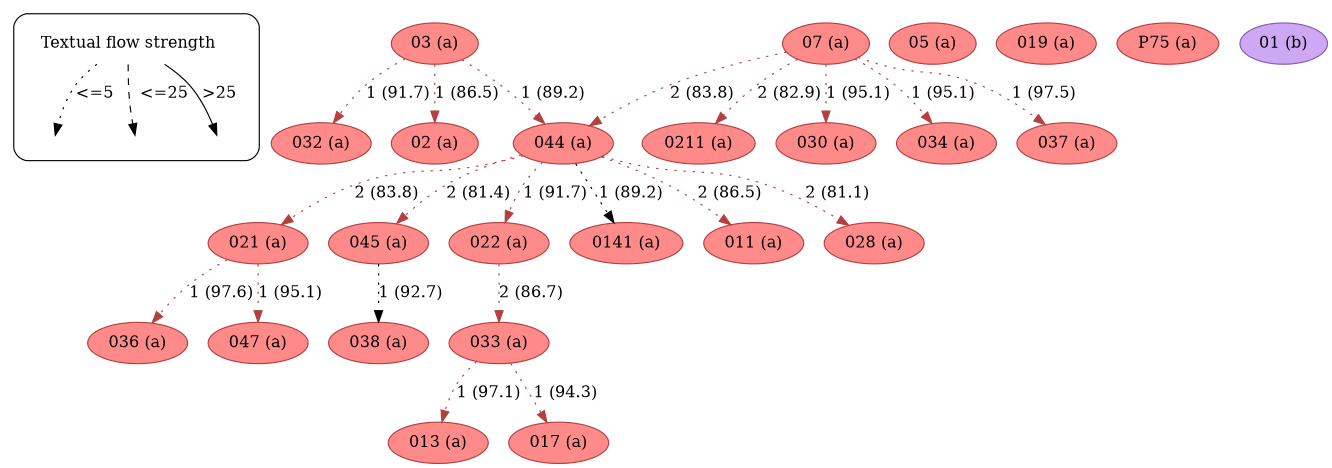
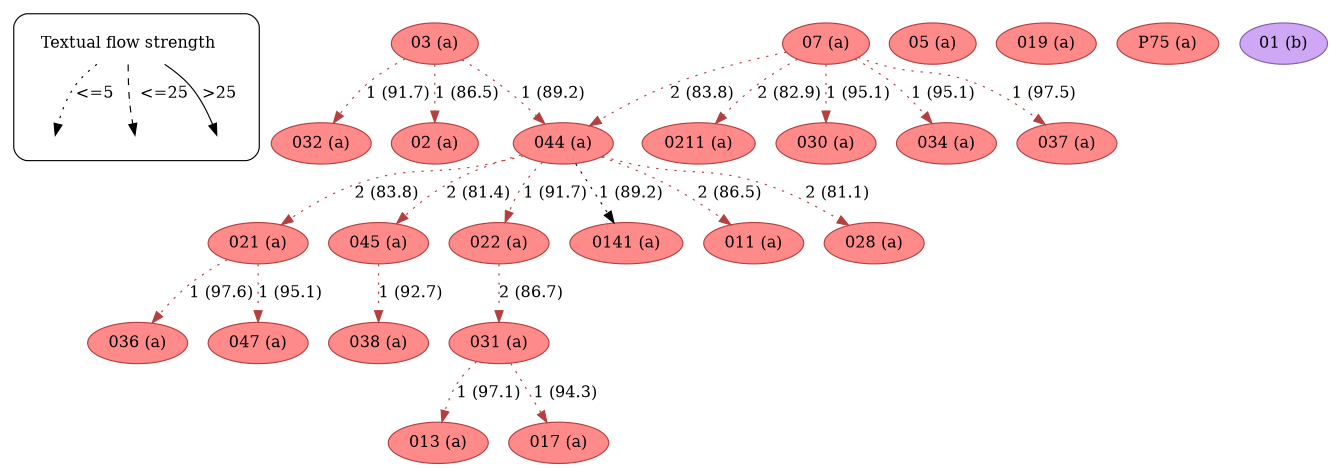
(379, 287) -> (379, 287)
(499, 343) -> (499, 343)
